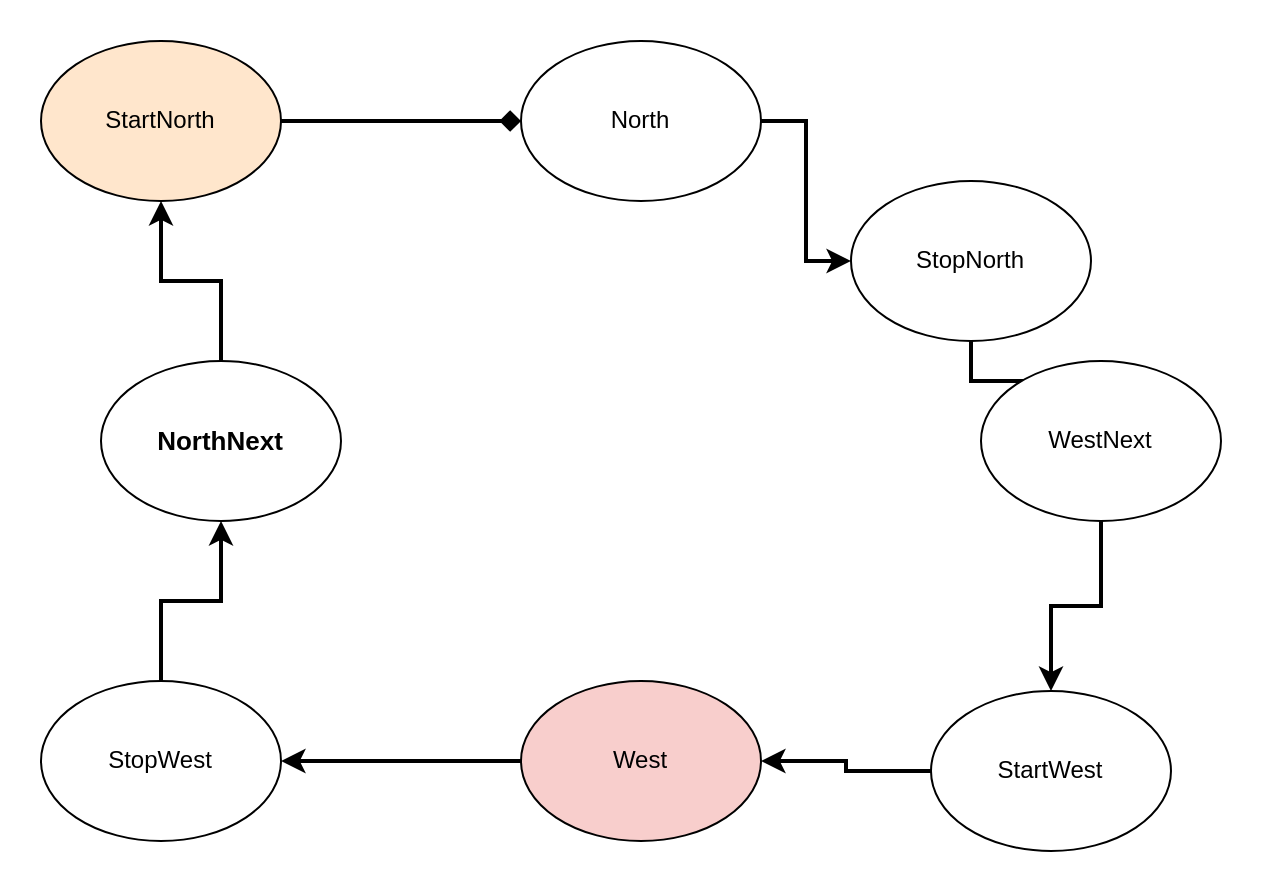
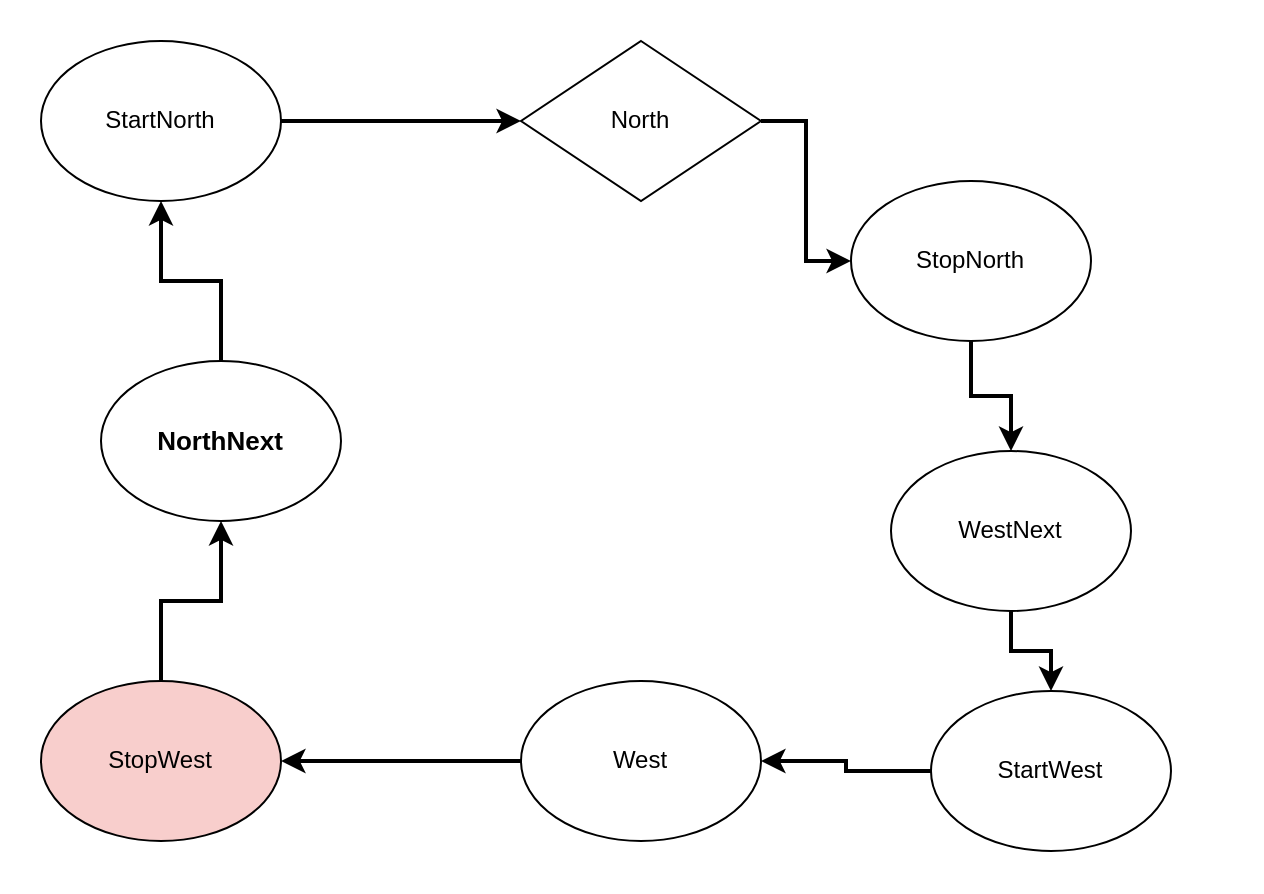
(161, 121) -> (161, 121)
(500, 121) -> (501, 121)
(641, 121) -> (641, 121)
(1101, 441) -> (1011, 531)
(161, 761) -> (161, 761)
(641, 761) -> (641, 761)
